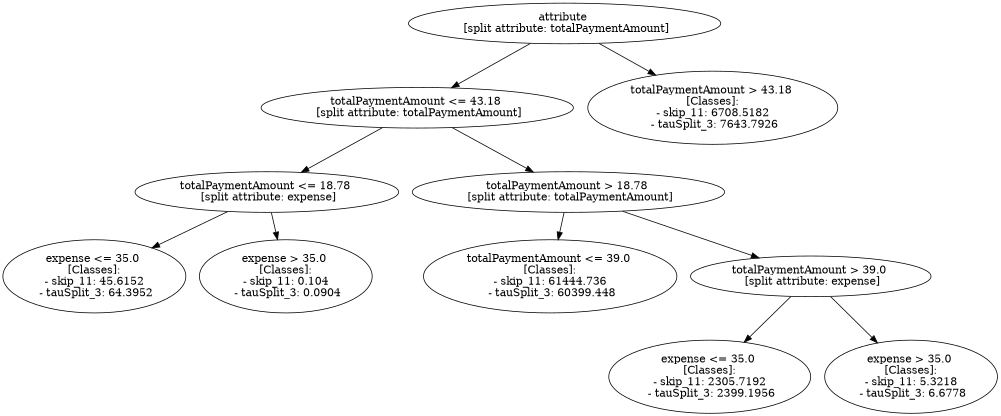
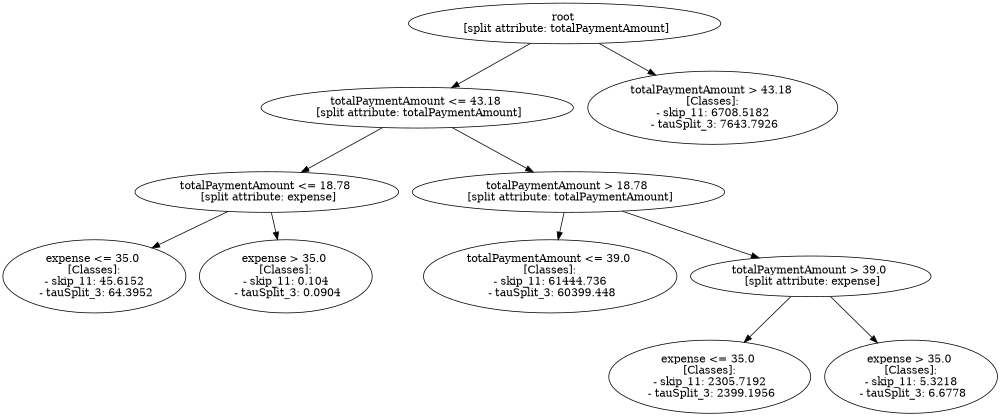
(565, 23) -> (565, 23)
